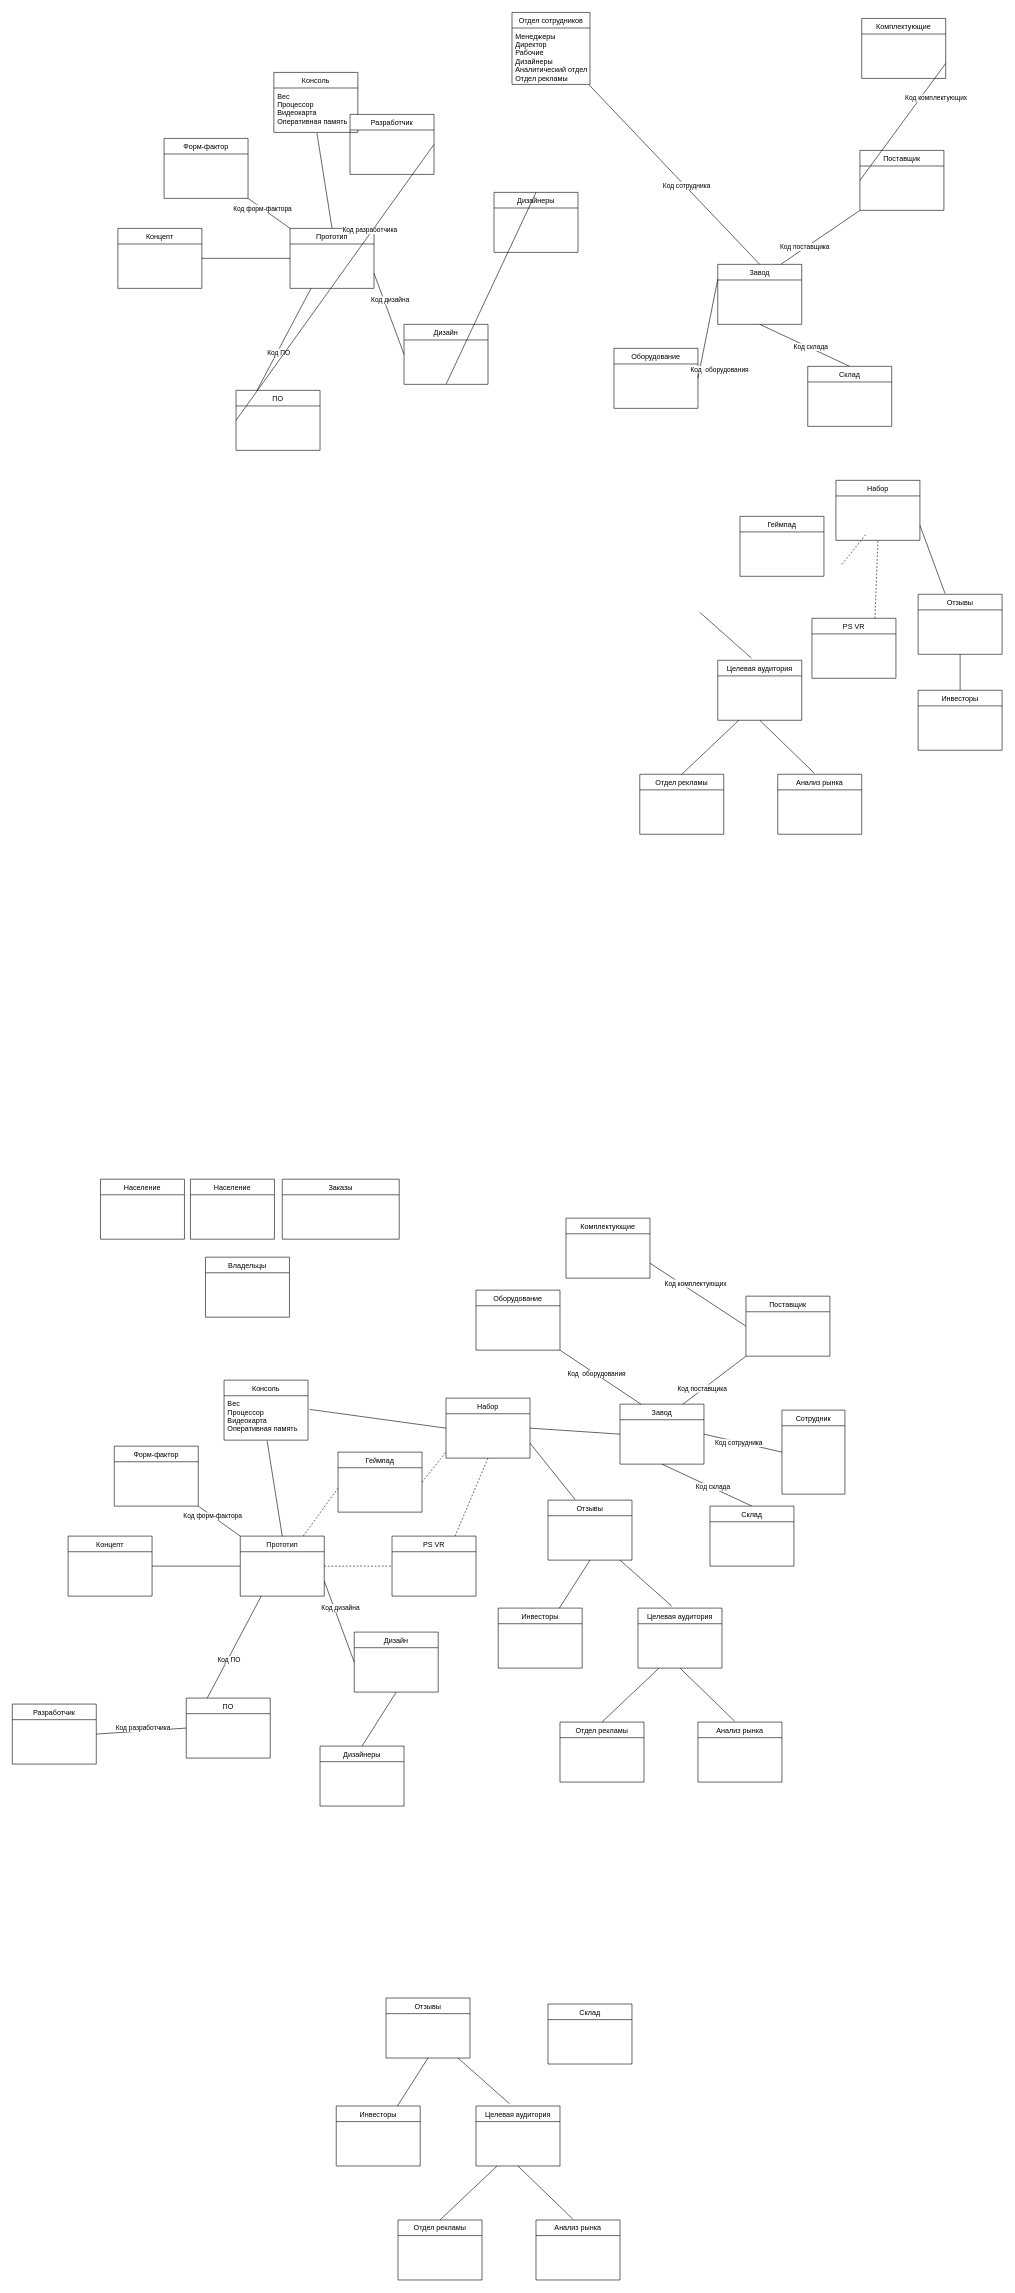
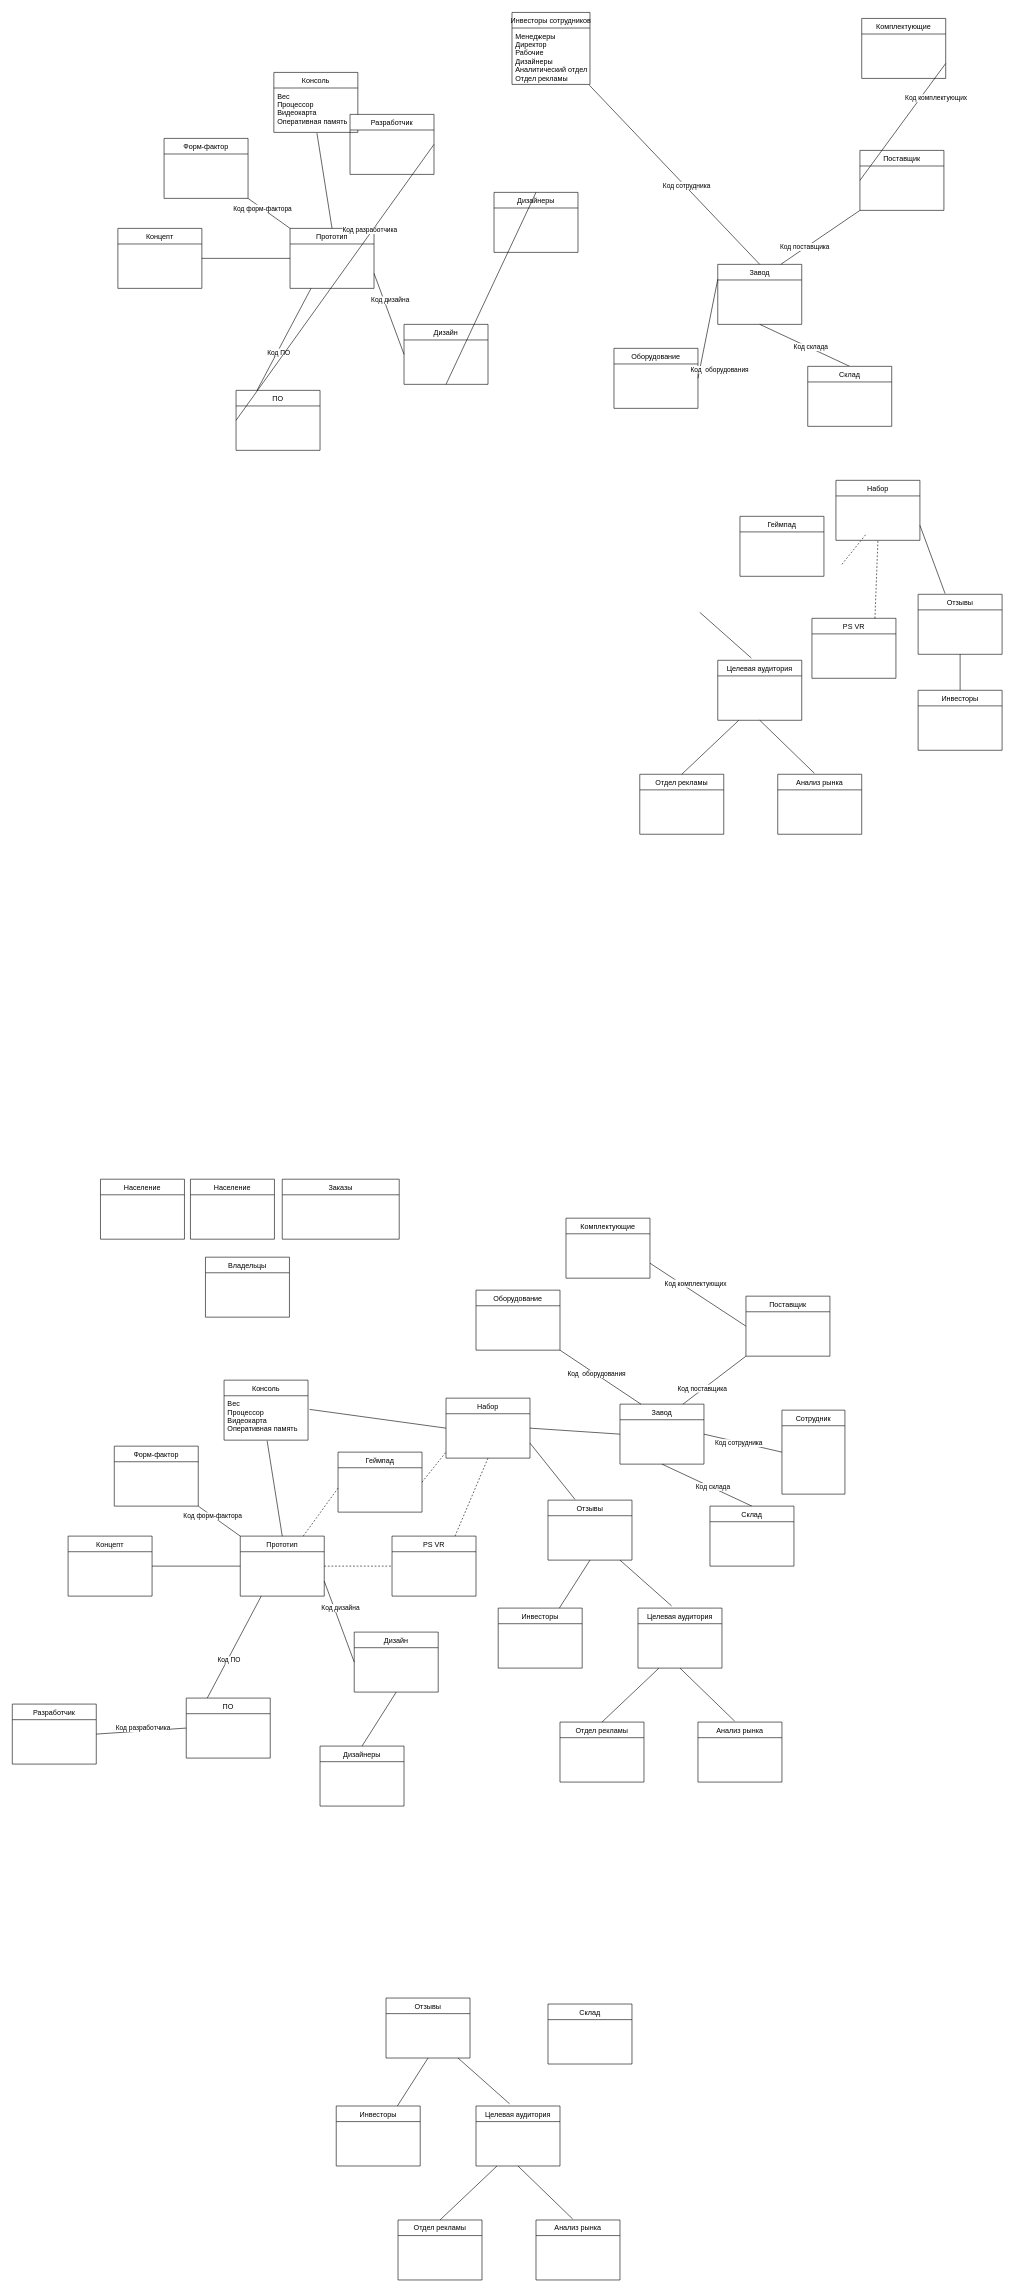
(551, 20) -> (551, 20)
